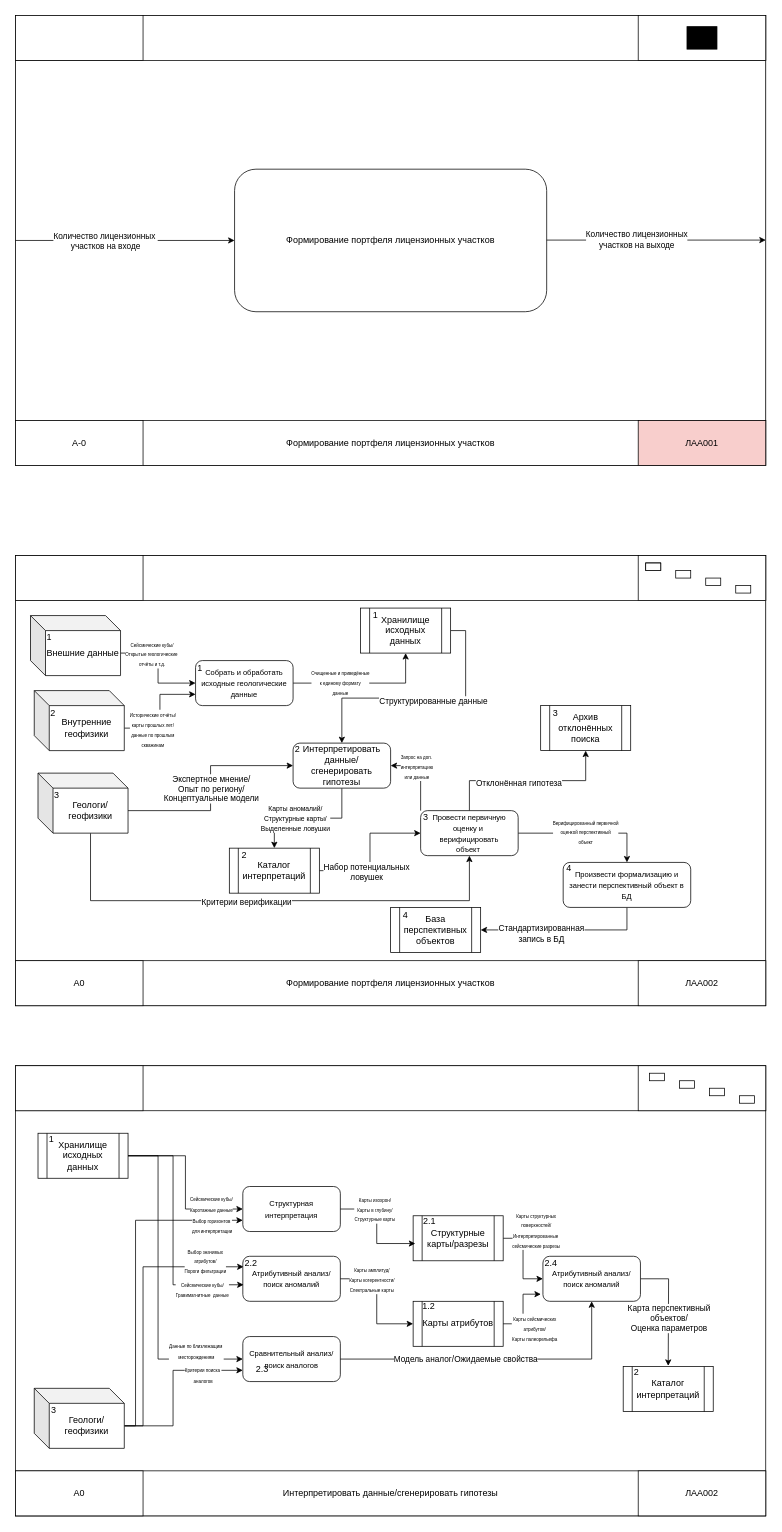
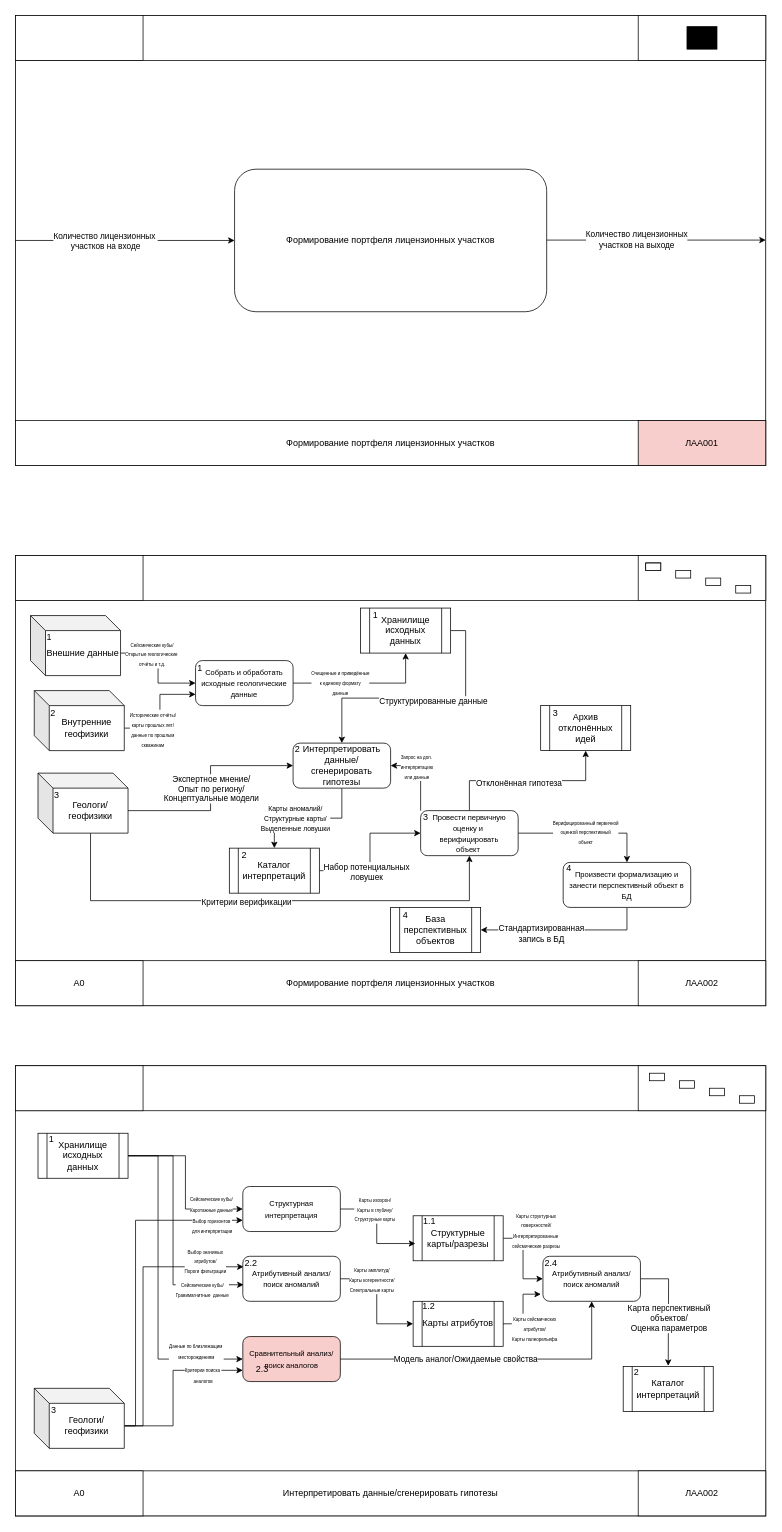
(79, 443) -> none
(585, 728) -> (585, 728)
(429, 1221) -> (429, 1221)
(291, 1359) -> (291, 1359)
